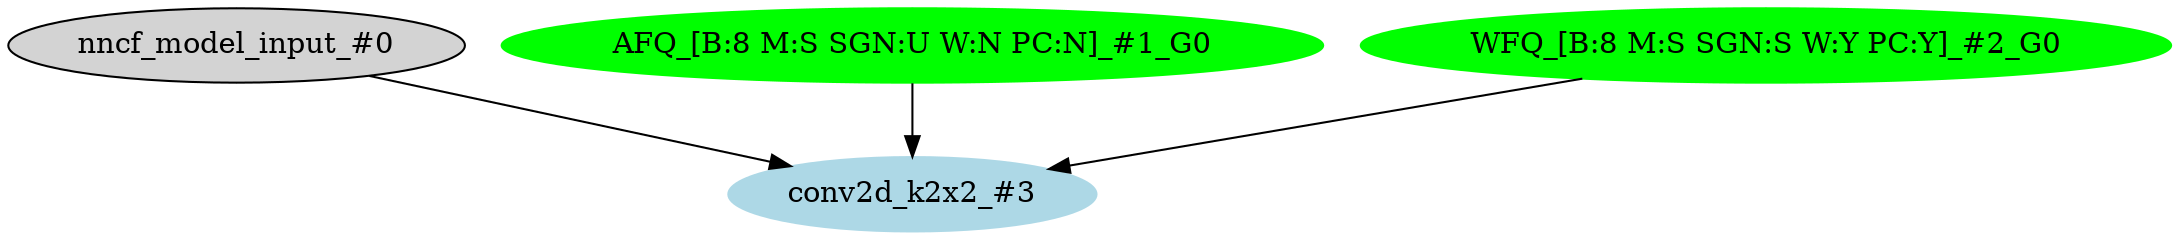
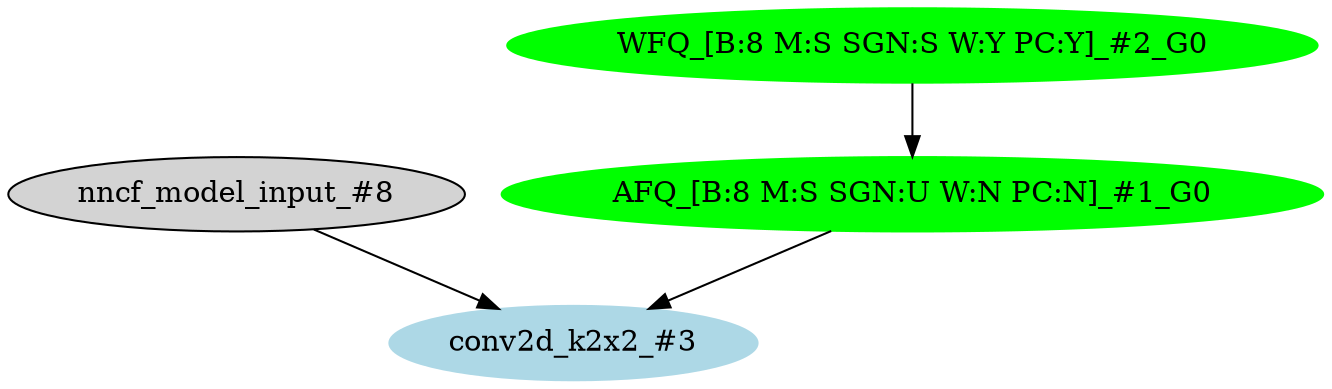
(237, 45) -> (237, 194)
(1326, 122) -> (912, 110)
